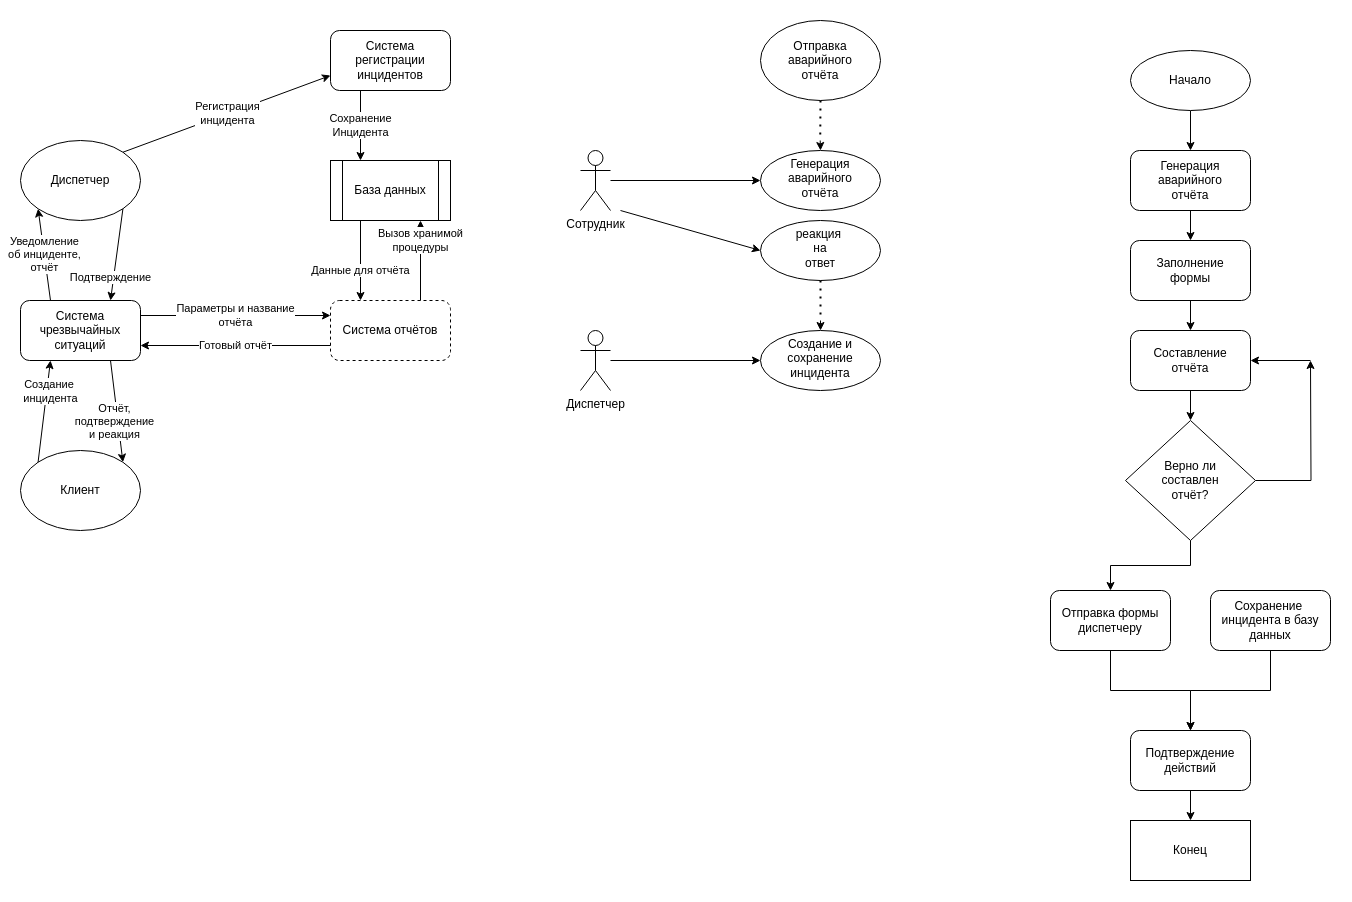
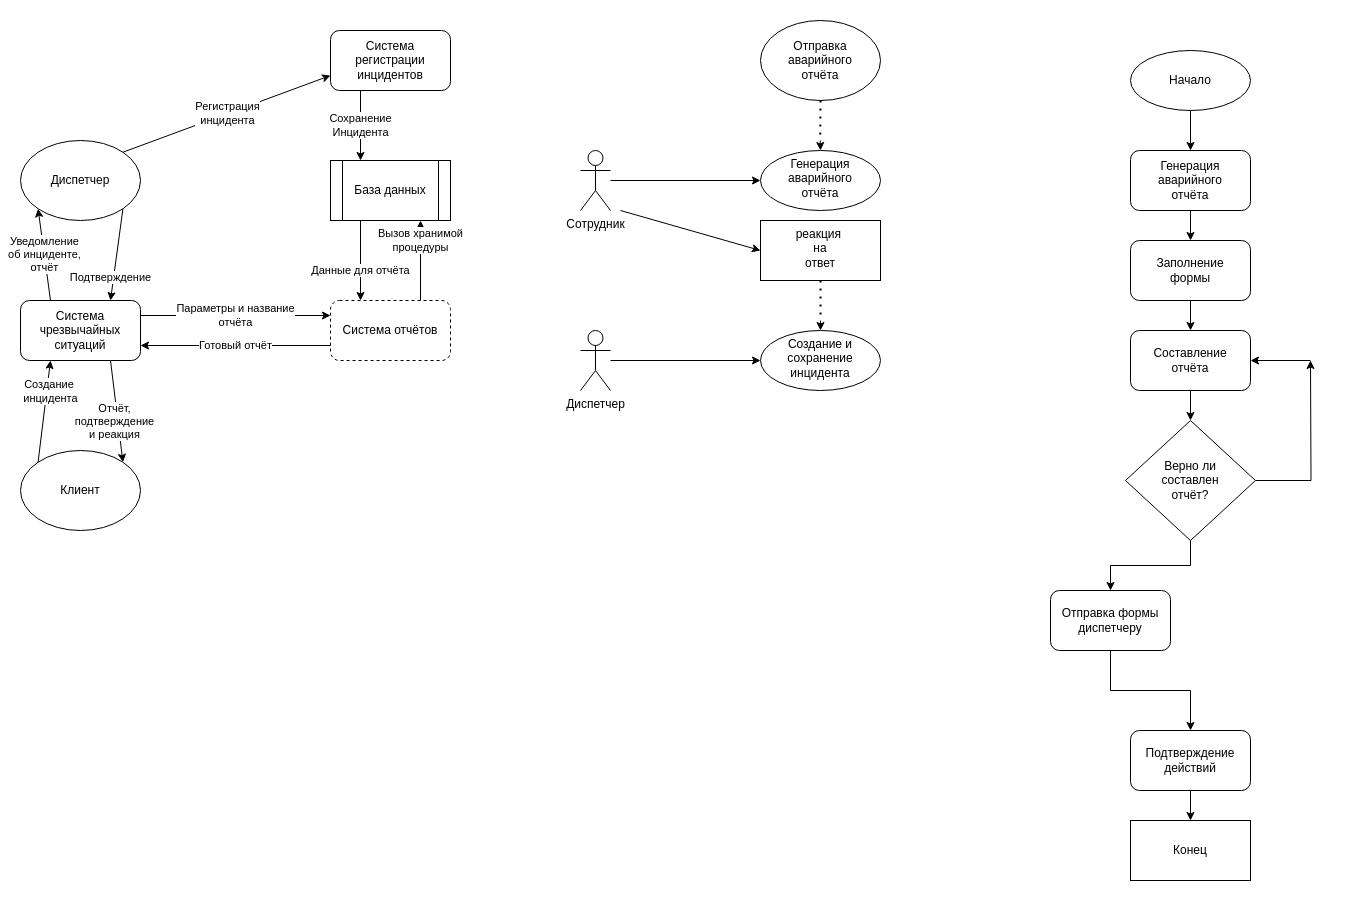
(821, 251) -> (821, 251)
(1271, 621) -> none
(1252, 691) -> none
